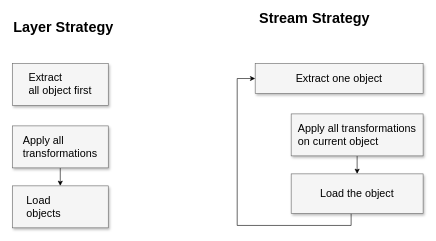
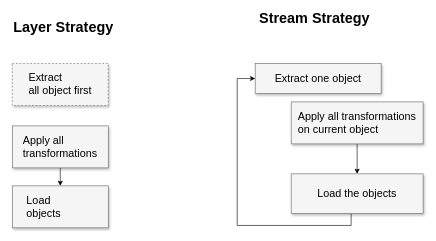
(339, 78) -> (318, 78)
(60, 84) -> (60, 84)
(357, 135) -> (357, 123)
(357, 194) -> (357, 194)
